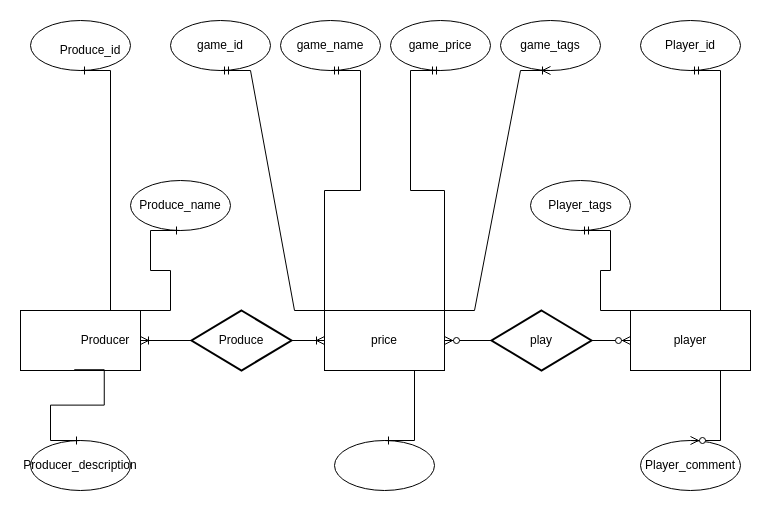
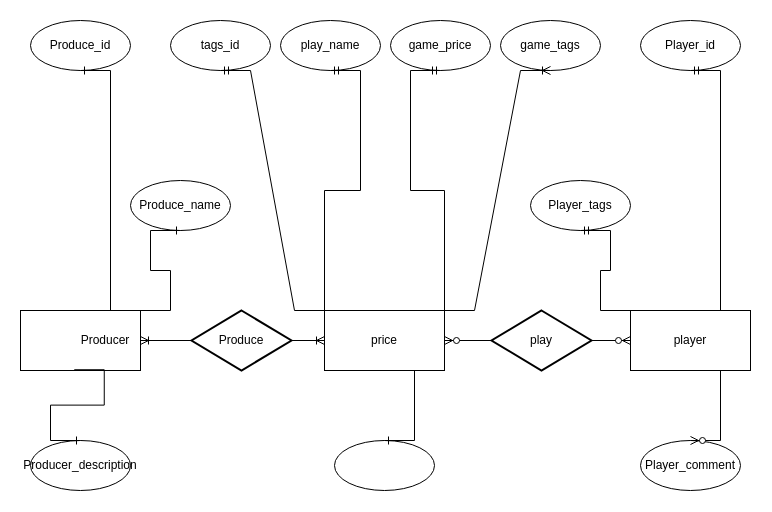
(221, 46) -> (221, 46)
(331, 46) -> (331, 46)
(91, 51) -> (81, 46)
